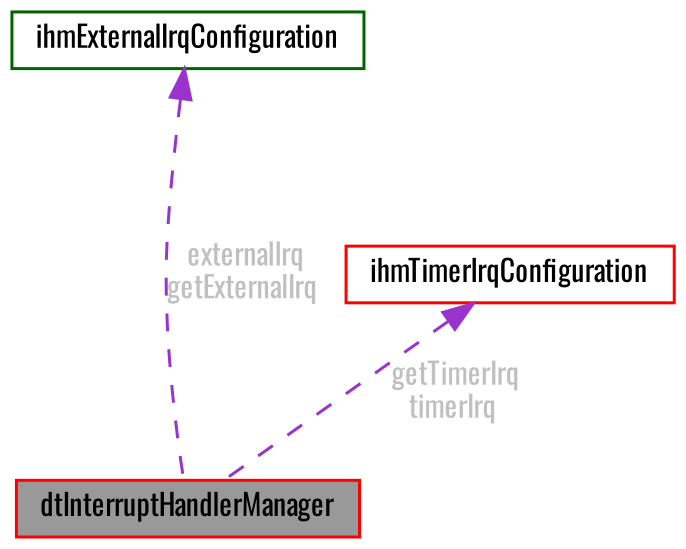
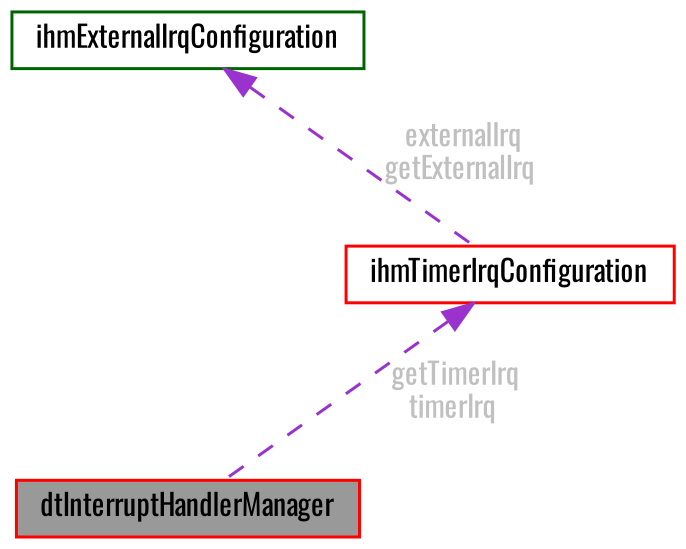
(166, 290) -> (362, 166)
